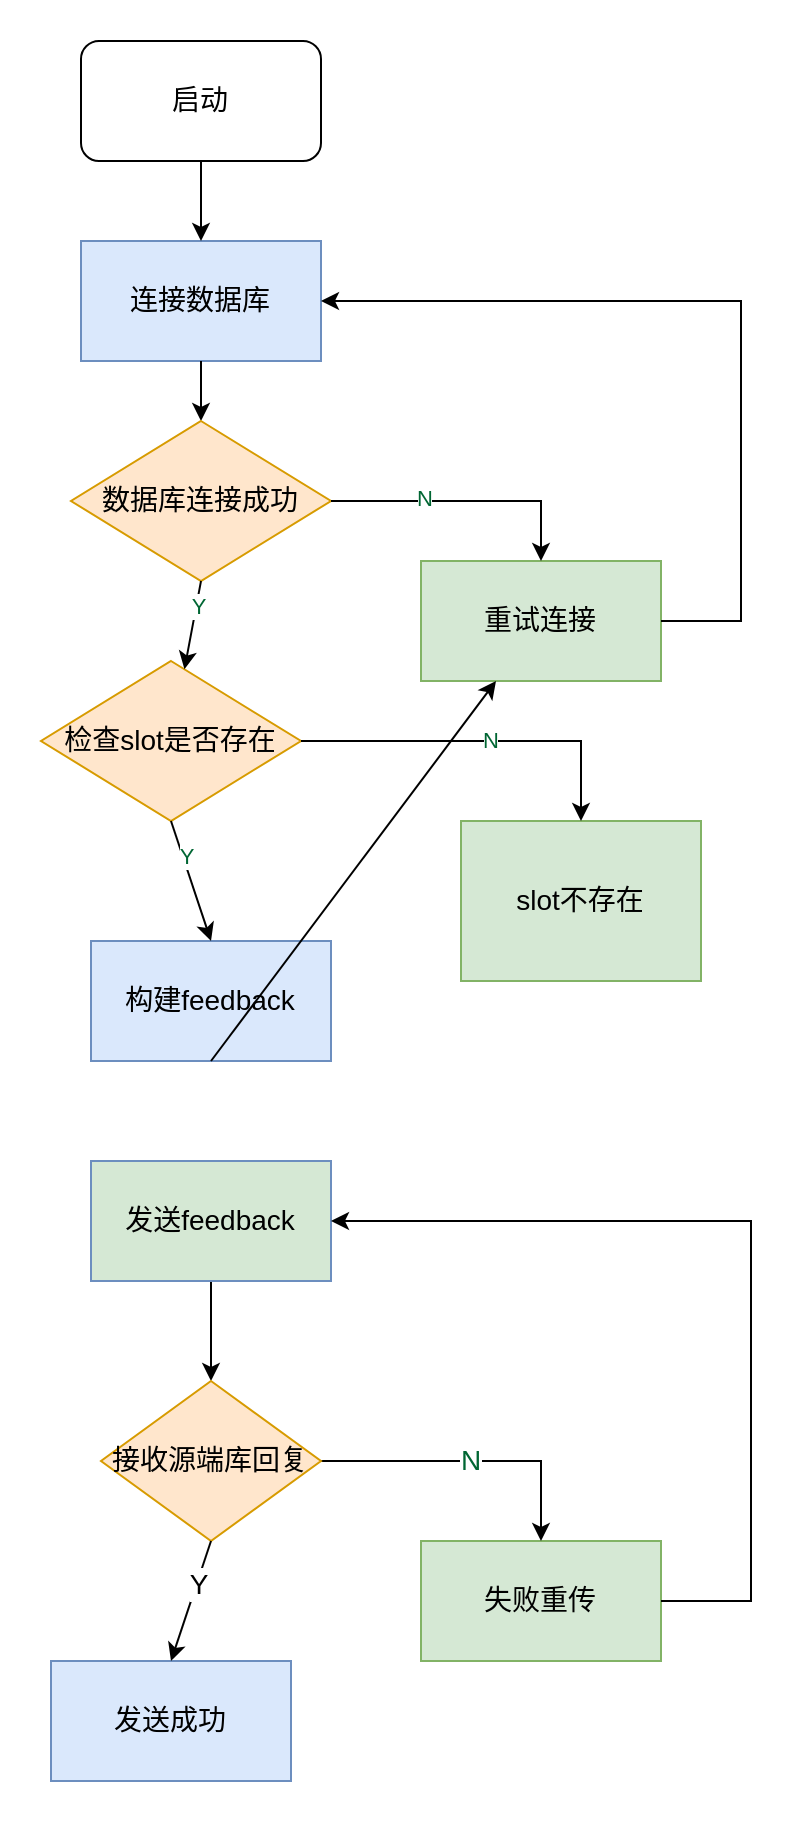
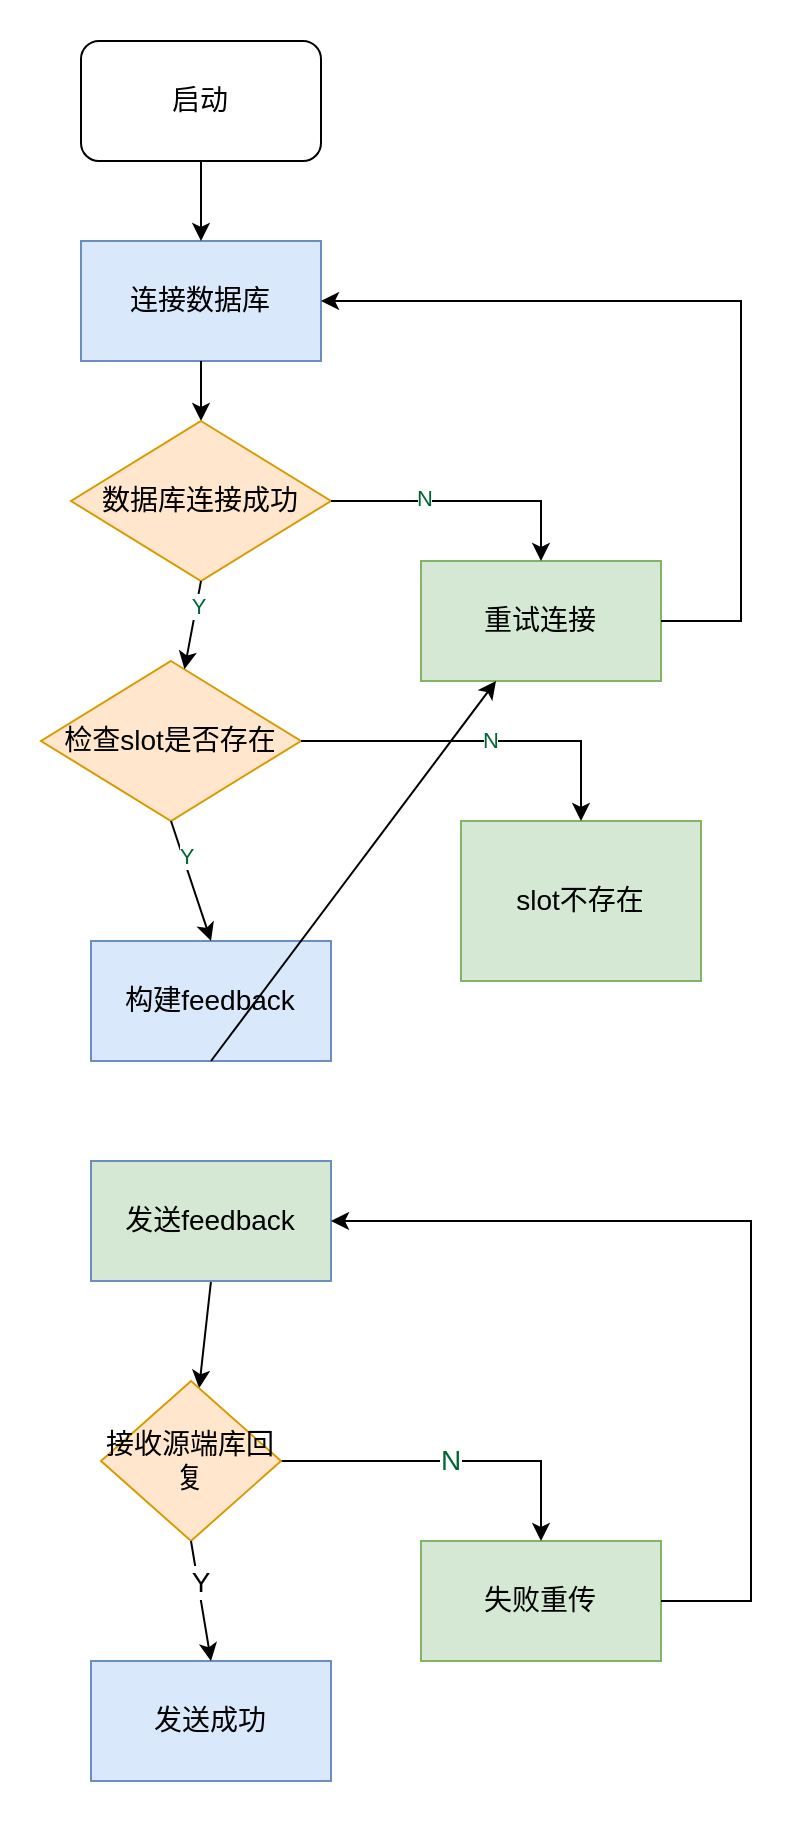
(211, 1461) -> (191, 1461)
(171, 1721) -> (211, 1721)
